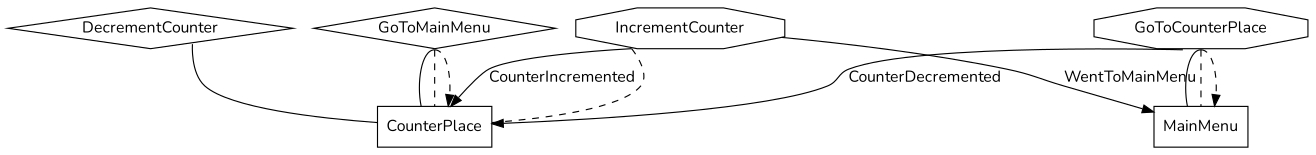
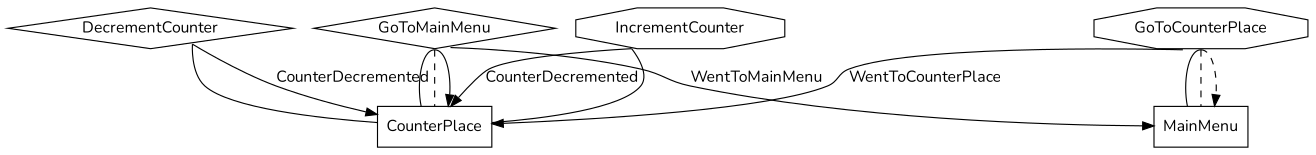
(965, 61) -> (794, 103)
(448, 69) -> (448, 69)
(563, 78) -> (563, 78)
(925, 78) -> (925, 78)
none -> (276, 86)
(589, 109) -> (589, 109)
